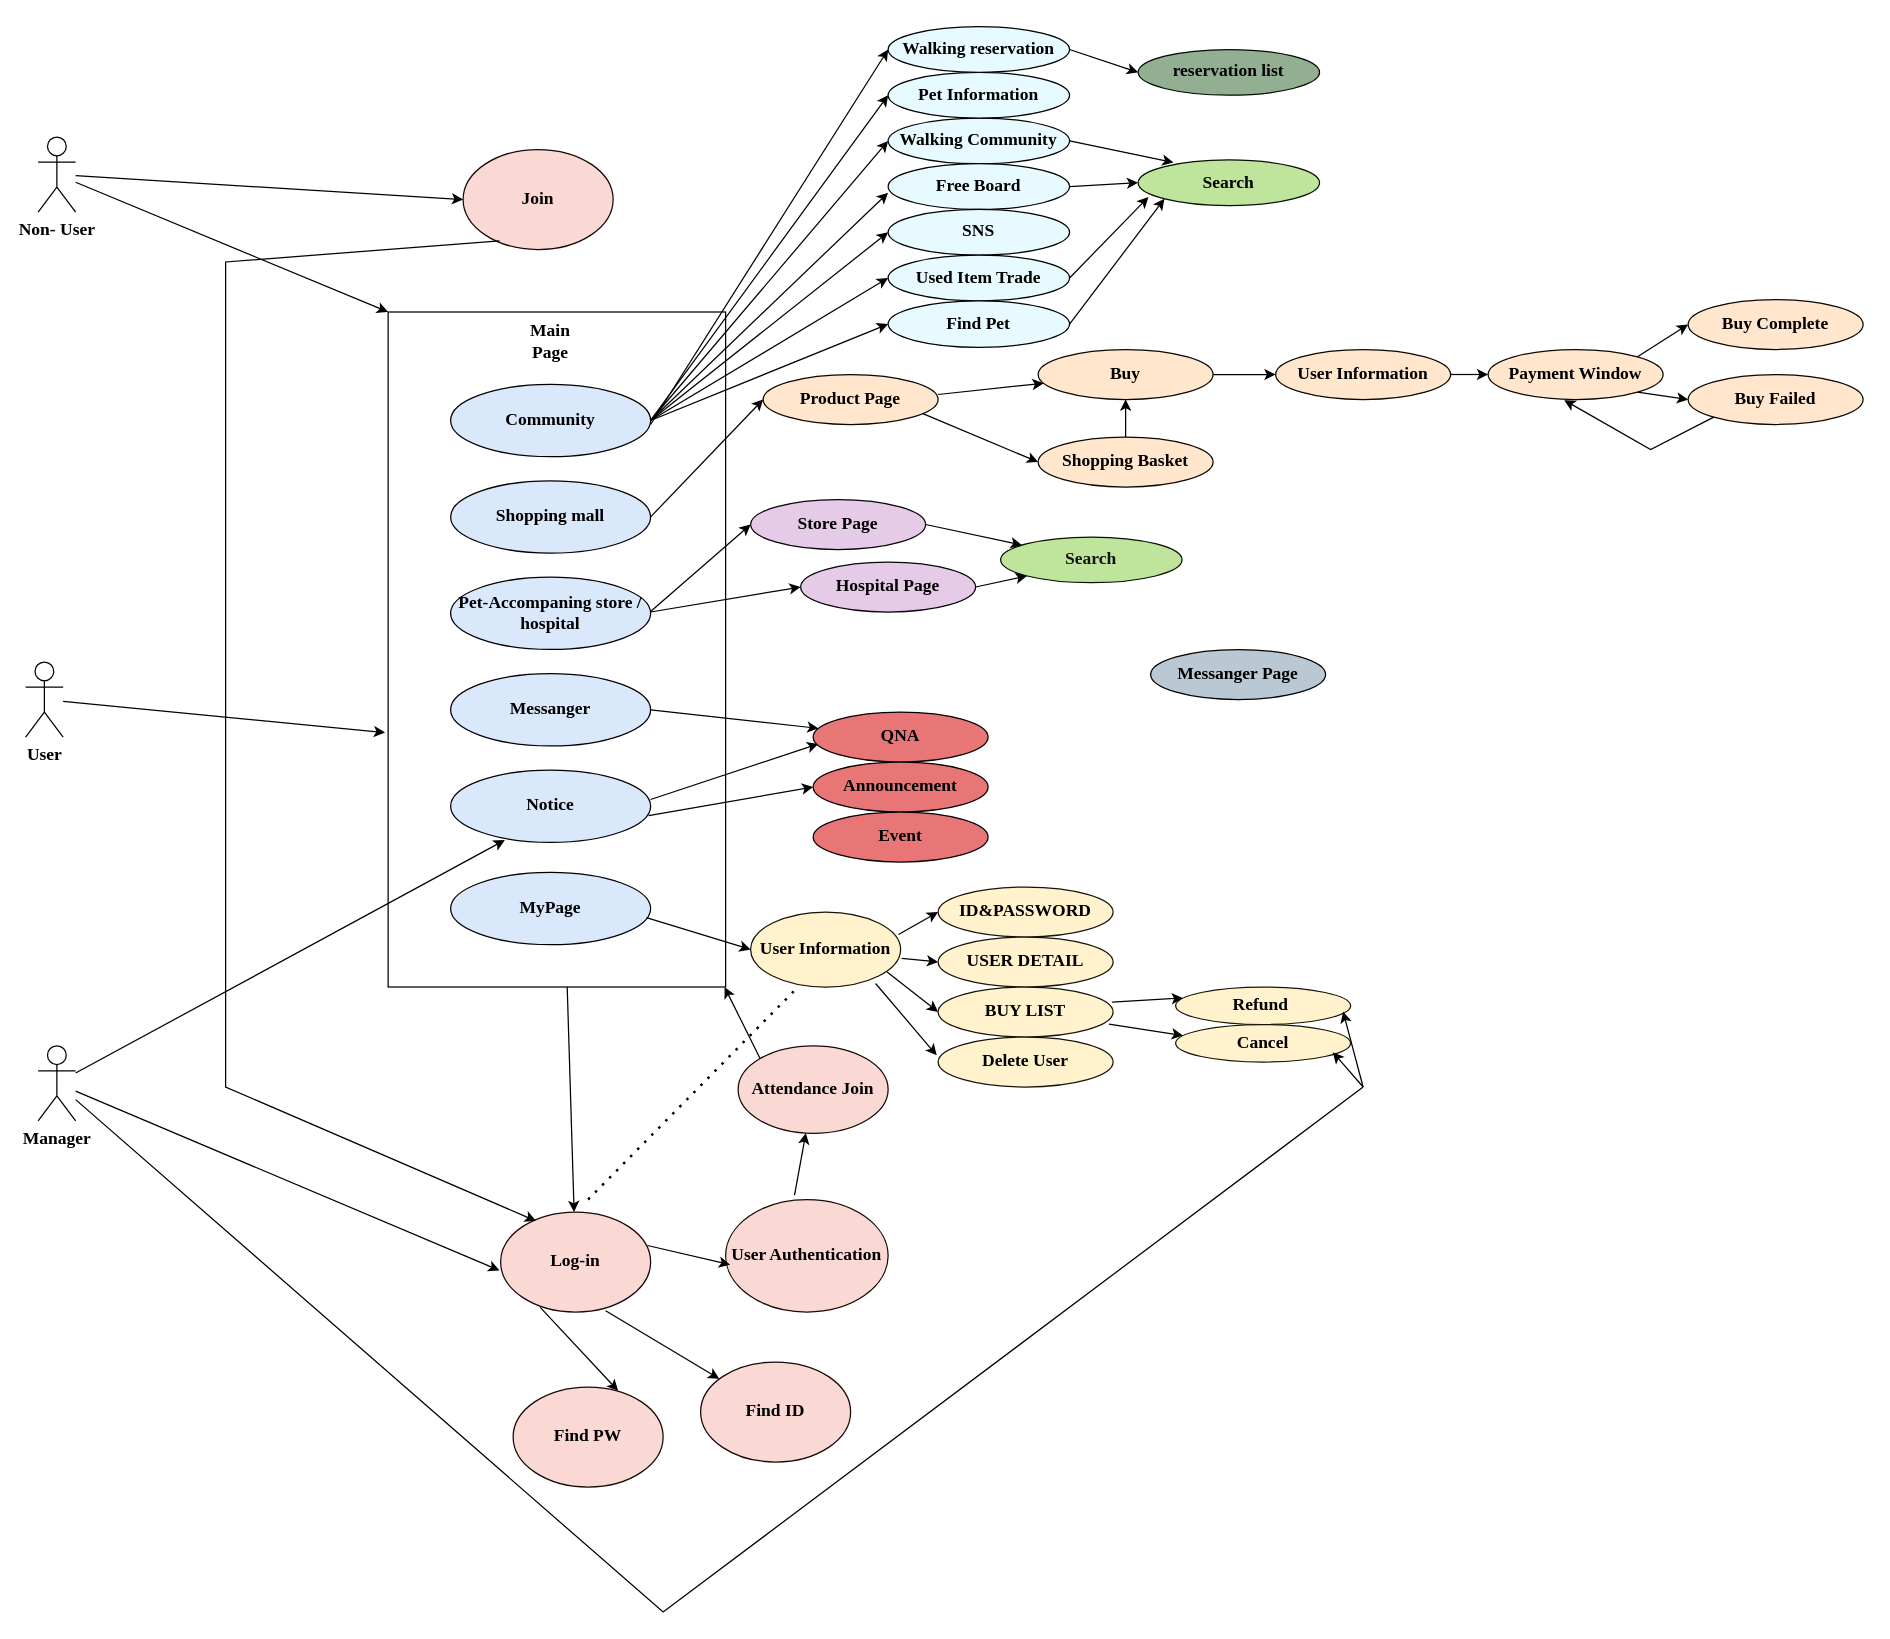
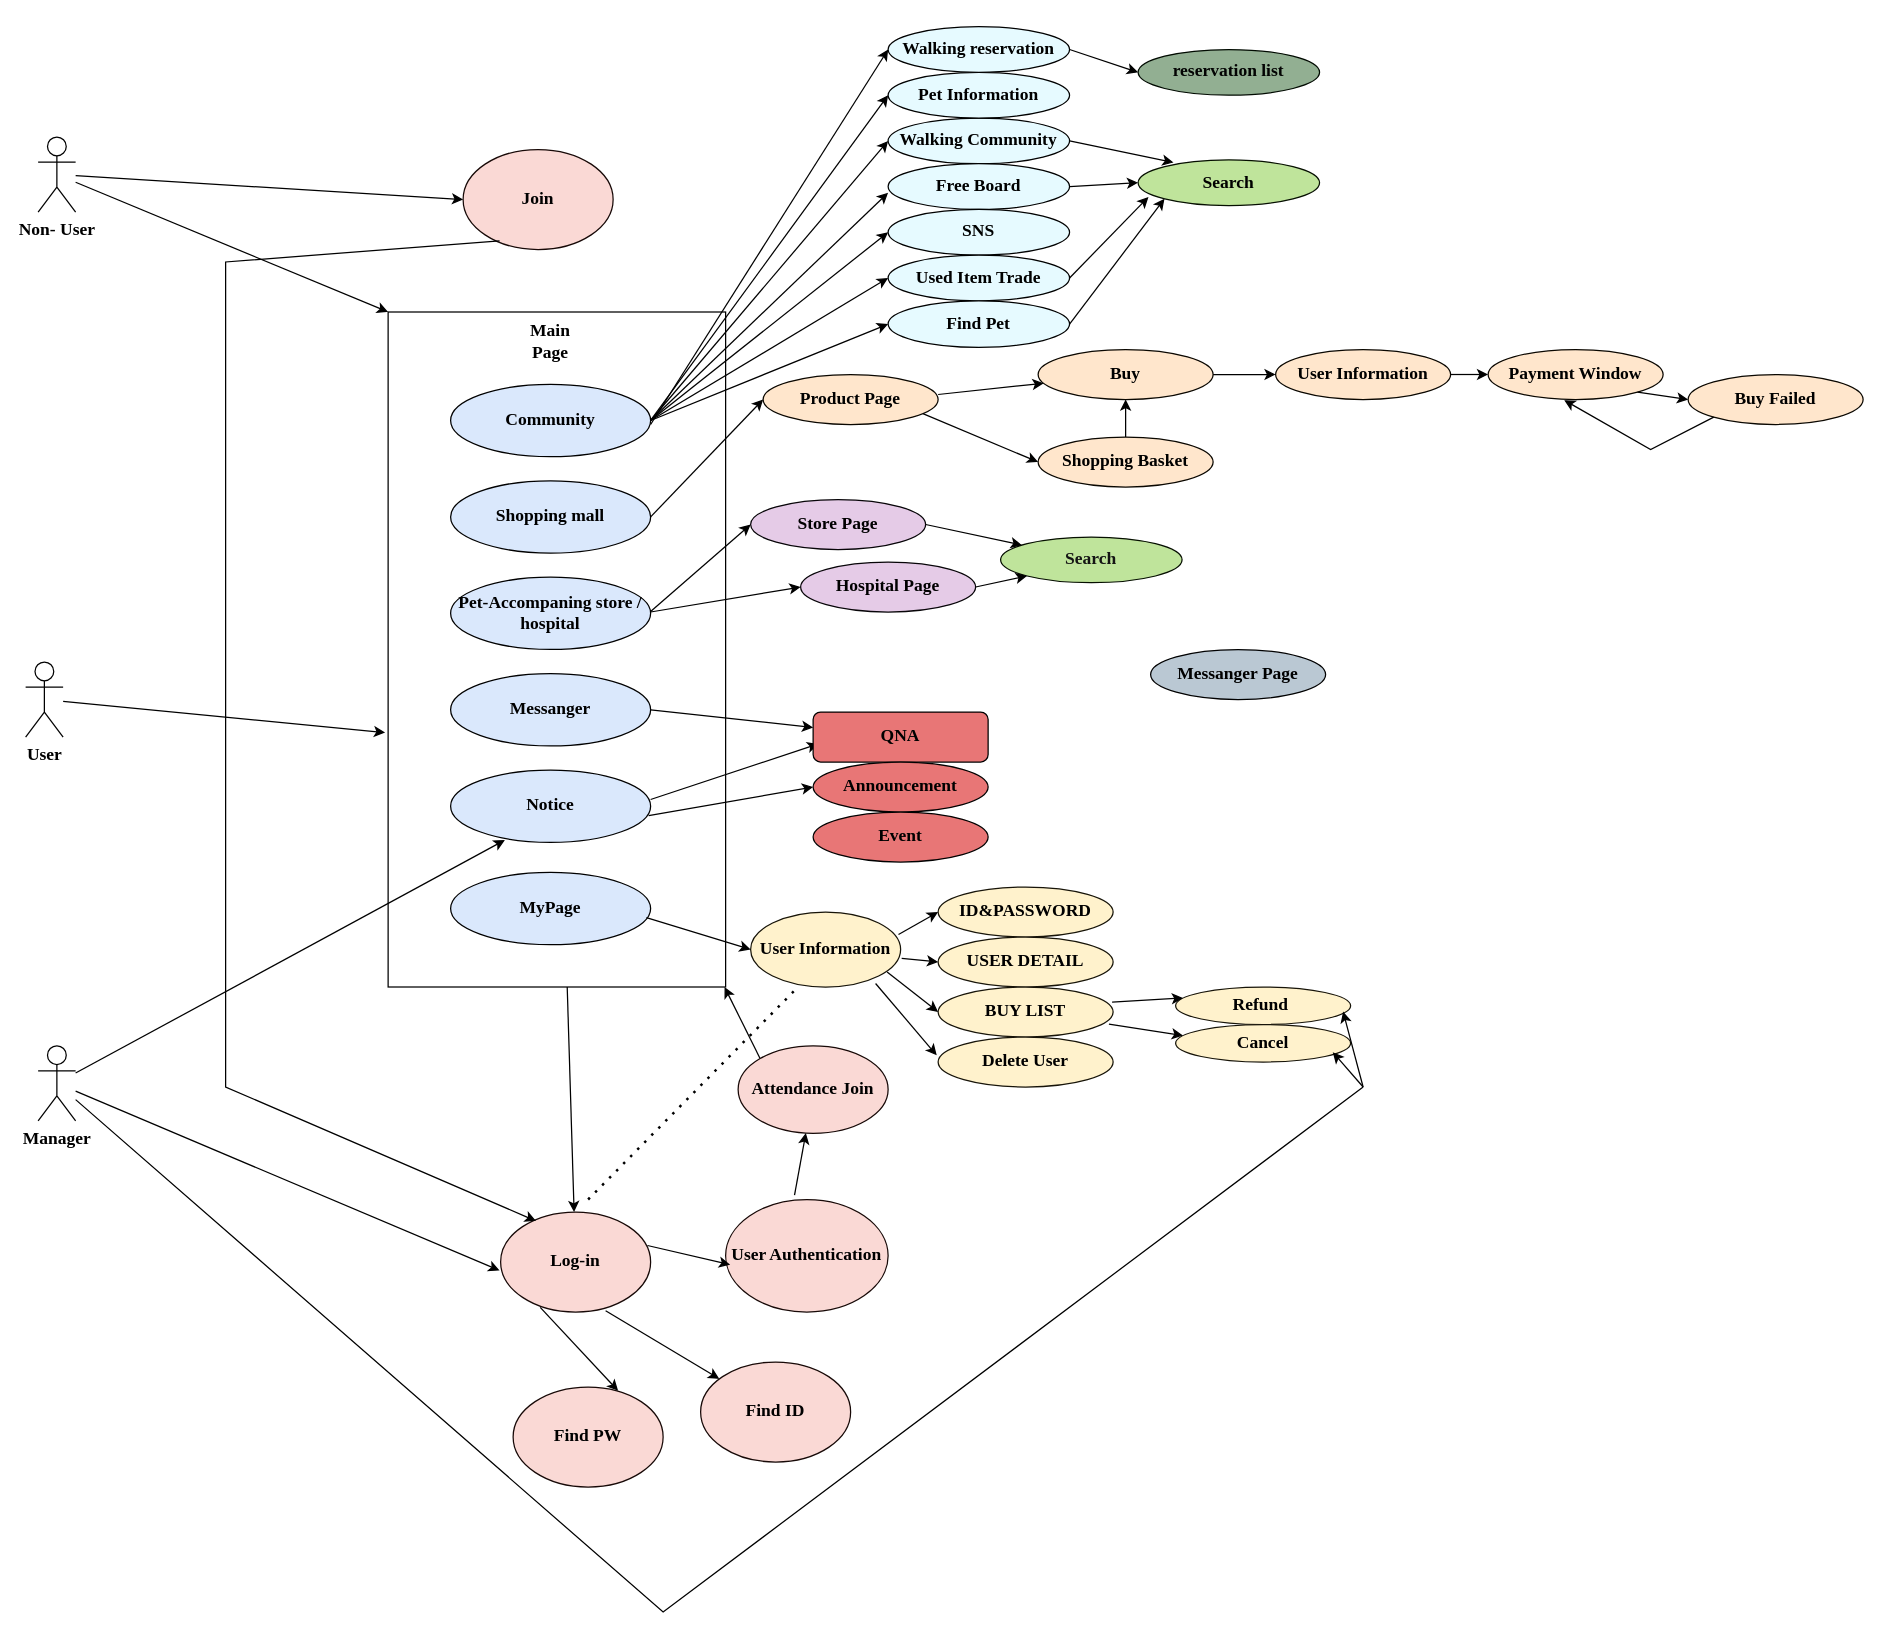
(1776, 324) -> none
(1659, 343) -> none
(901, 737) -> (901, 737)
